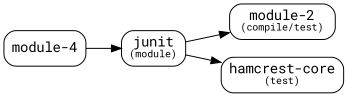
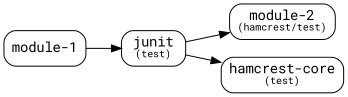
(282, 28) -> (282, 28)
(45, 48) -> (45, 48)
(154, 54) -> (154, 54)
